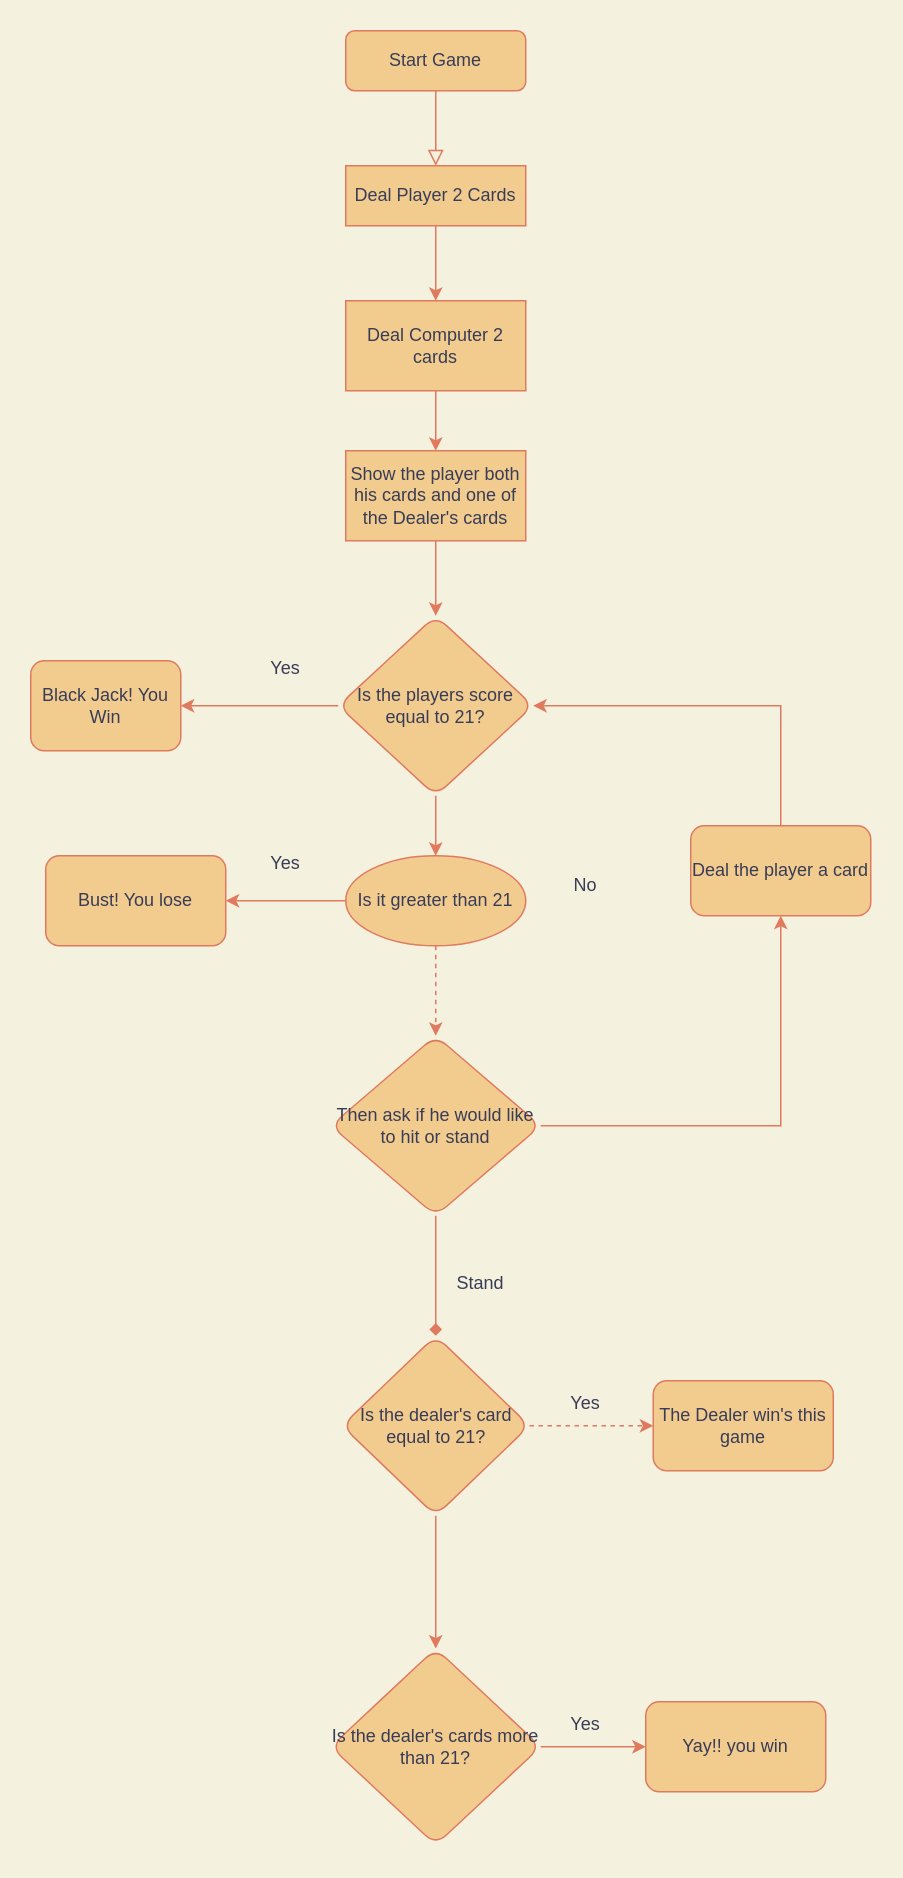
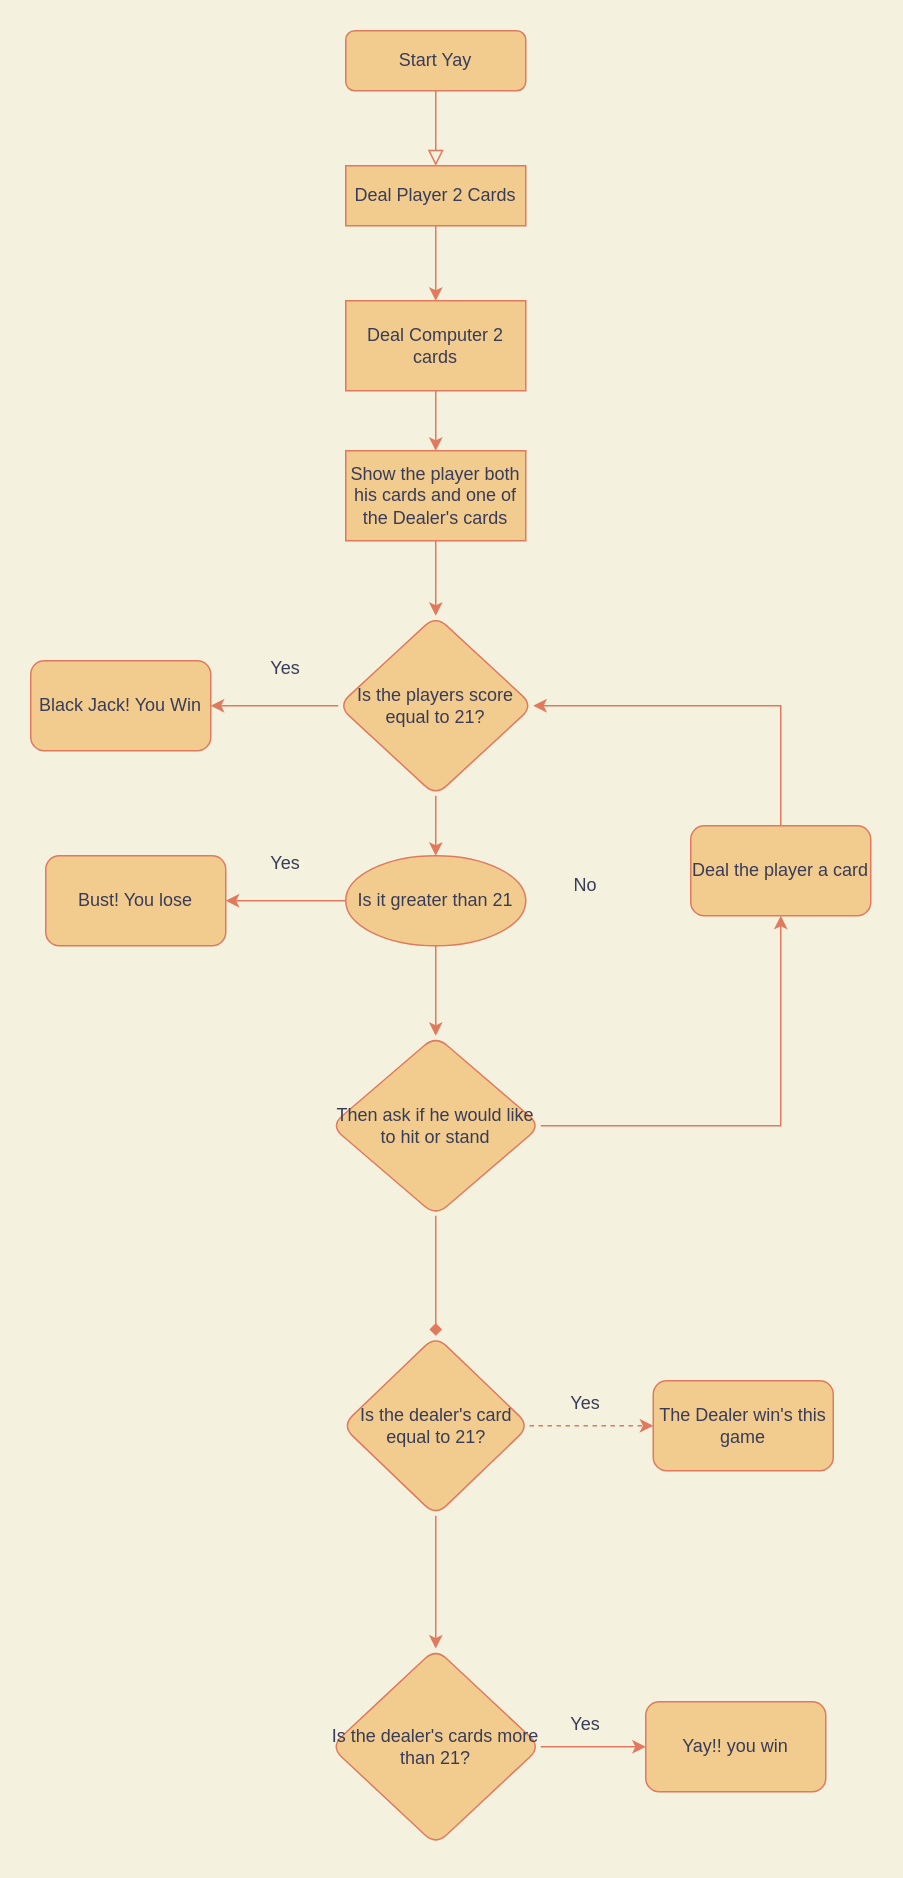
(436, 61) -> (436, 61)
(106, 706) -> (121, 706)
(436, 987) -> (436, 987)
(481, 1283) -> none
